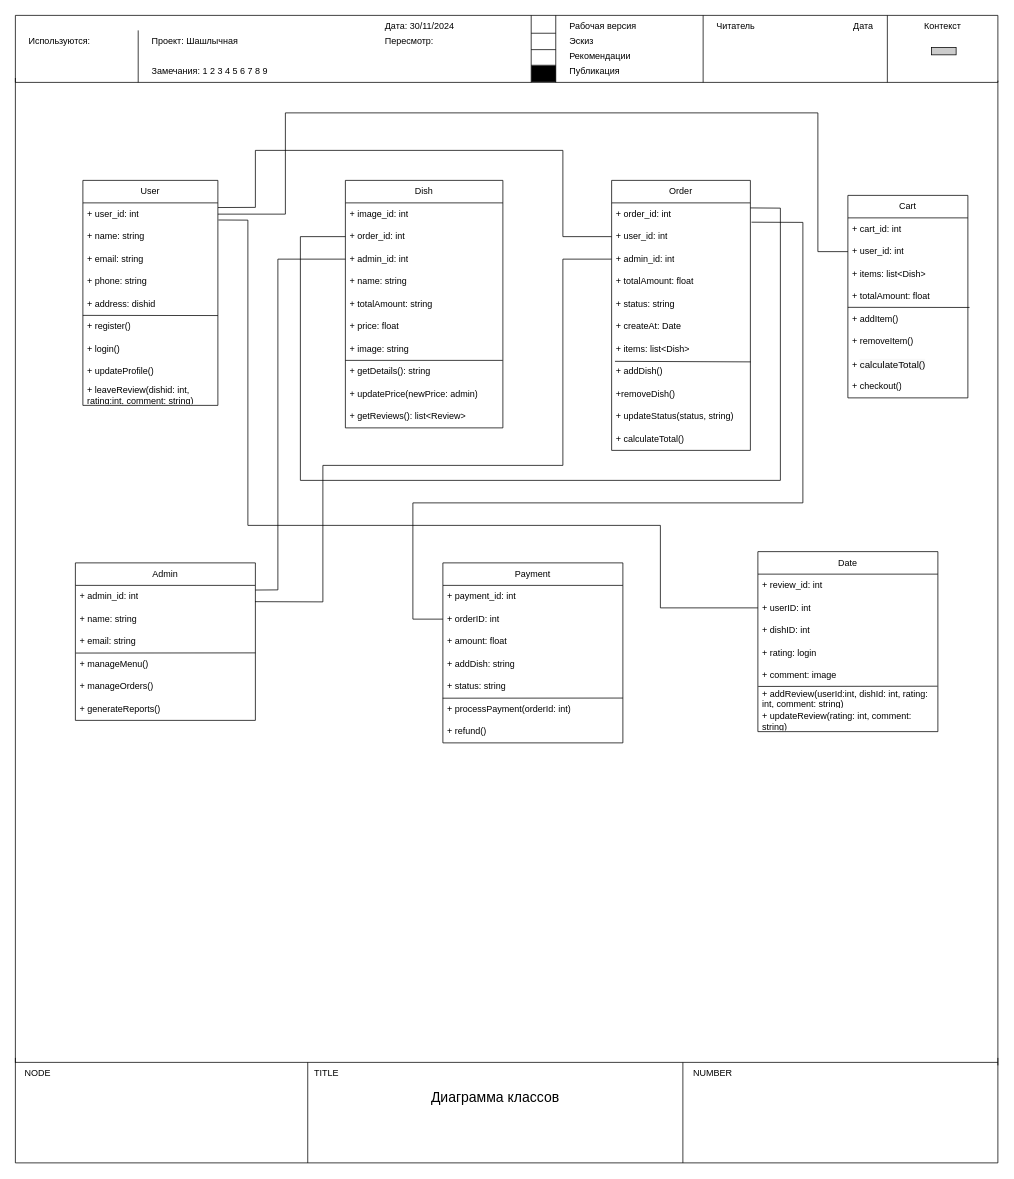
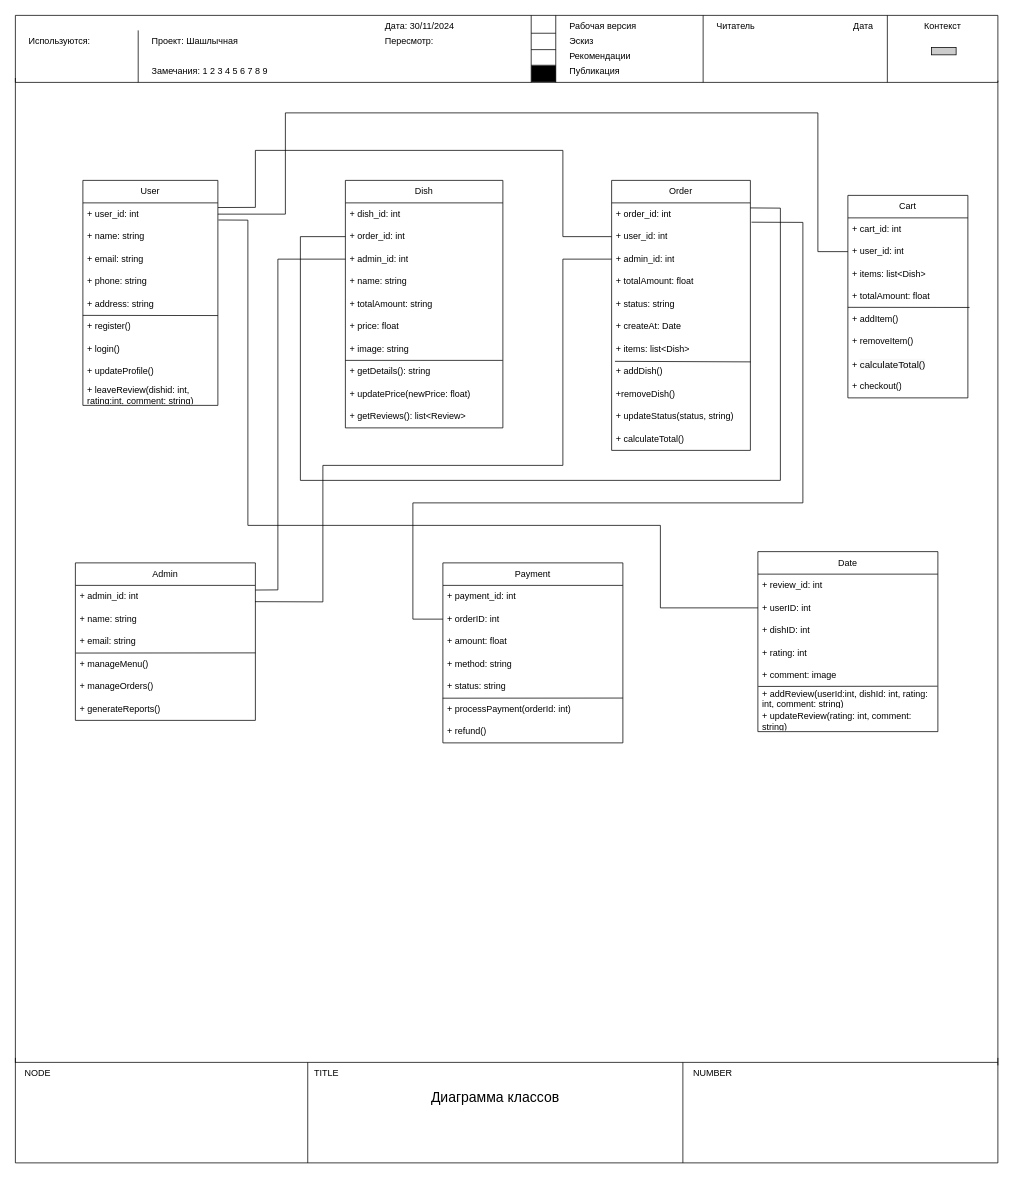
(381, 214) -> (378, 214)
(124, 304) -> (126, 304)
(418, 394) -> (418, 394)
(793, 653) -> (789, 653)
(484, 664) -> (483, 664)
